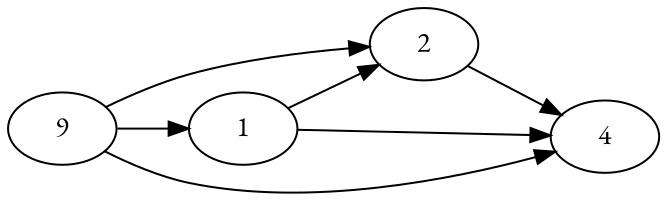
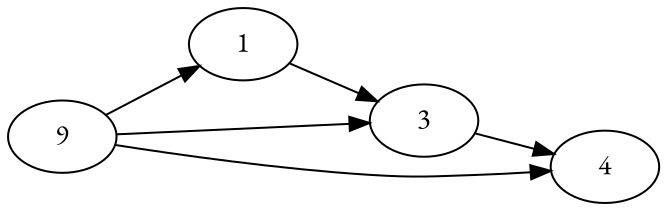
(424, 44) -> (424, 121)
(414, 132) -> none
